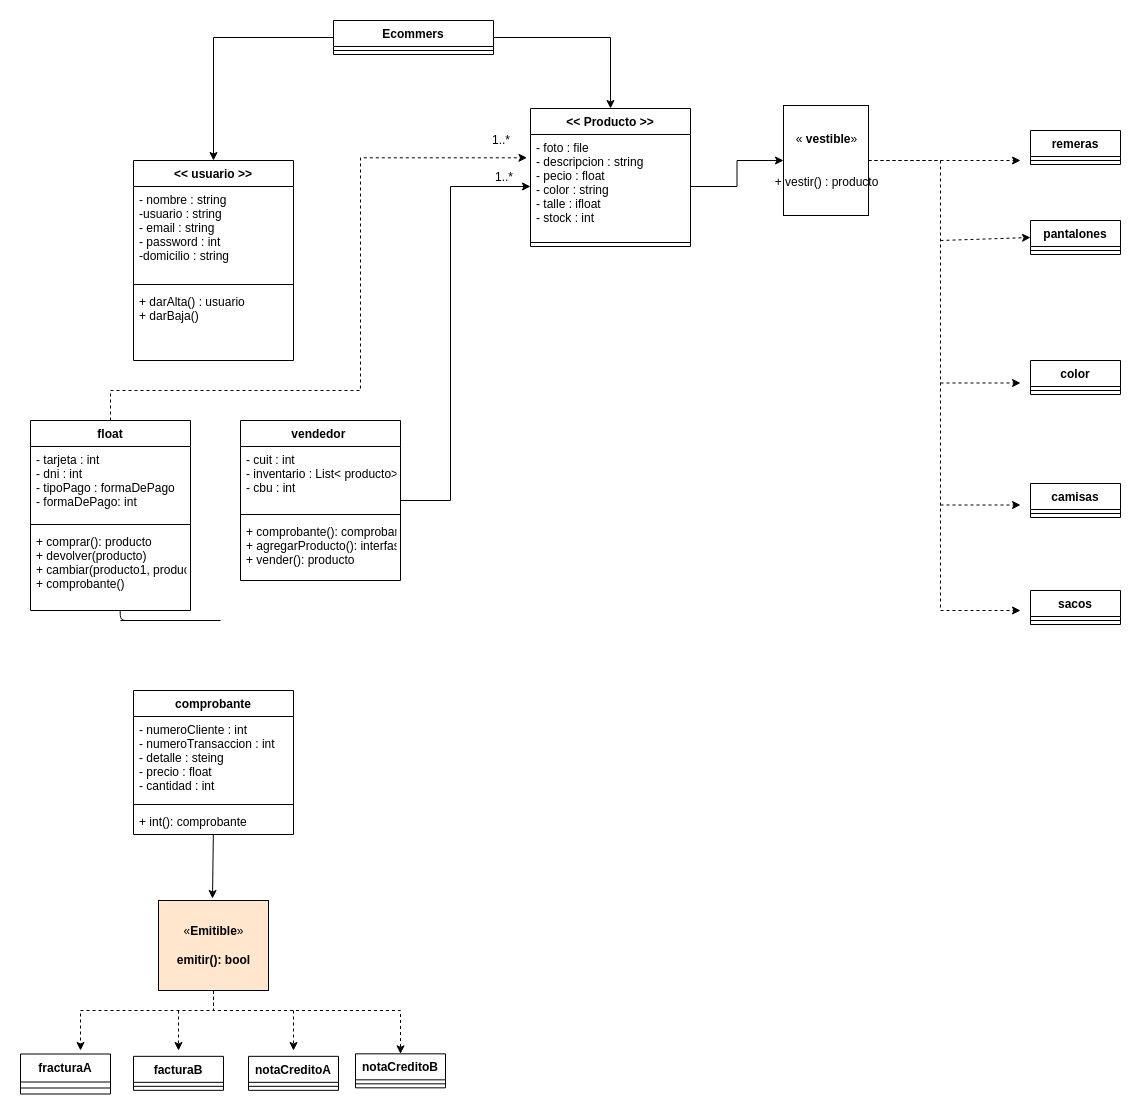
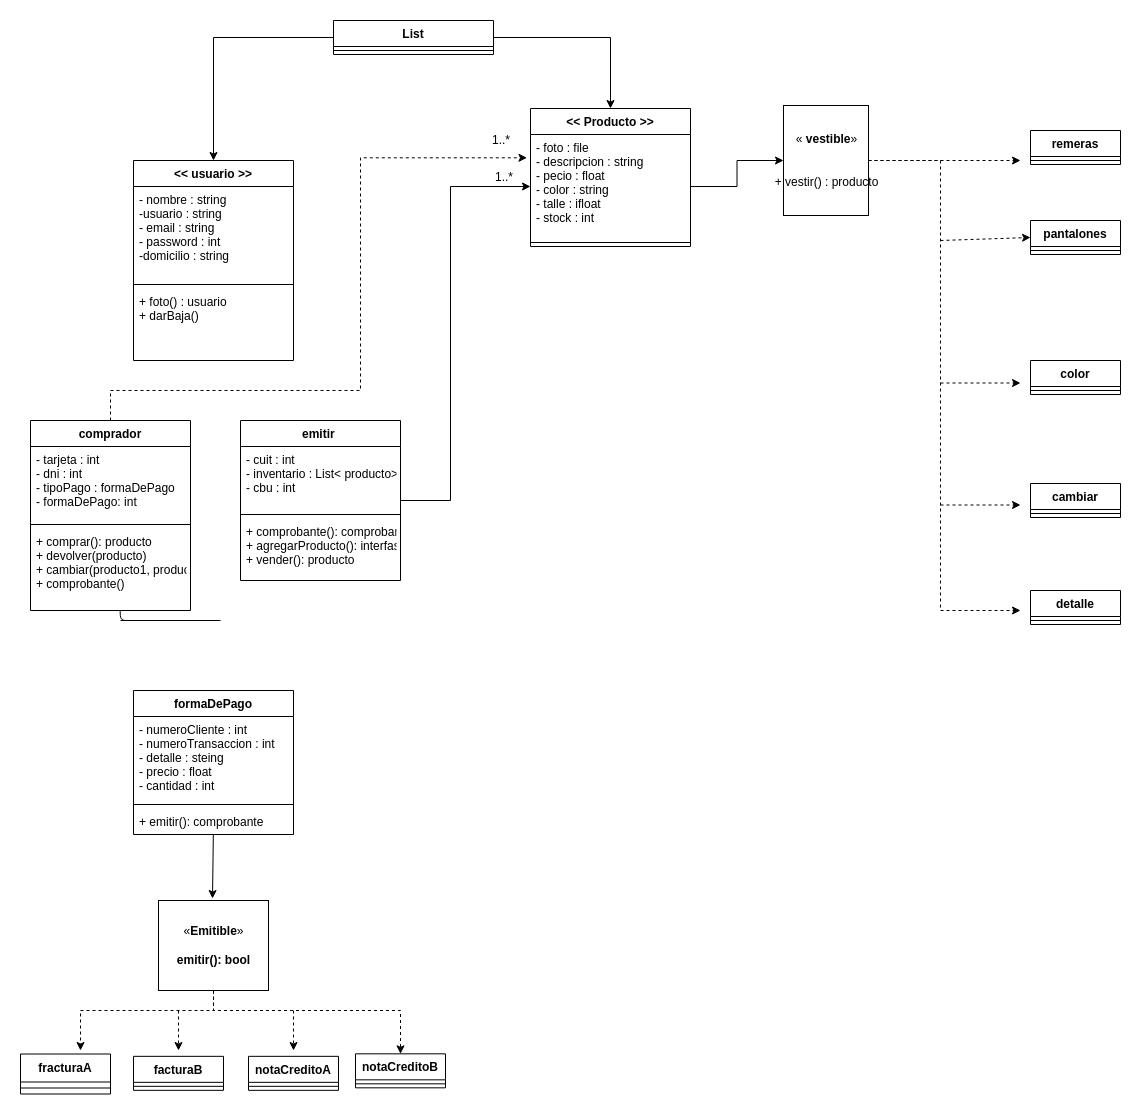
(413, 34) -> (413, 34)
(200, 302) -> (192, 302)
(110, 434) -> (110, 434)
(320, 434) -> (320, 434)
(1075, 497) -> (1075, 497)
(1075, 604) -> (1075, 604)
(213, 704) -> (213, 704)
(200, 822) -> (208, 822)
(214, 946) -> (214, 946)
